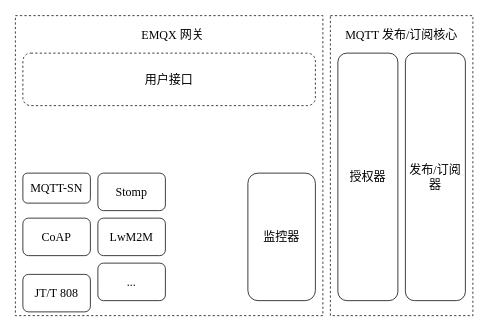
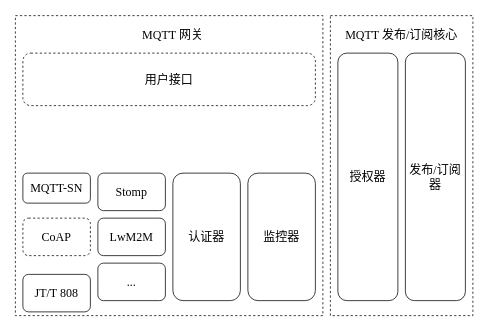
(173, 34) -> (173, 34)
(57, 237) -> (57, 237)
none -> (207, 237)
